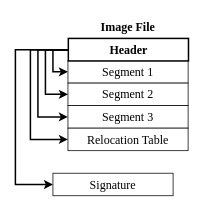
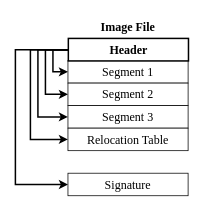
(113, 184) -> (128, 184)
